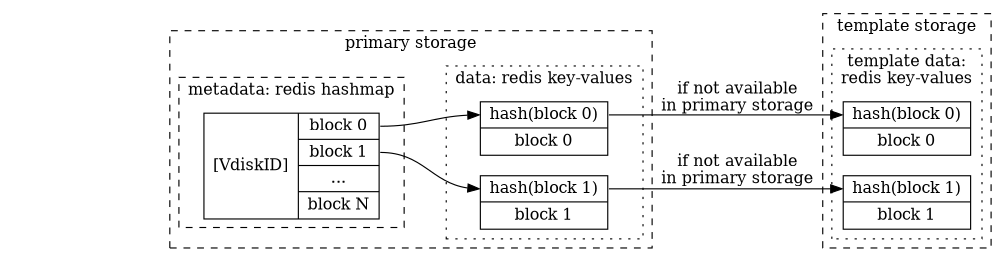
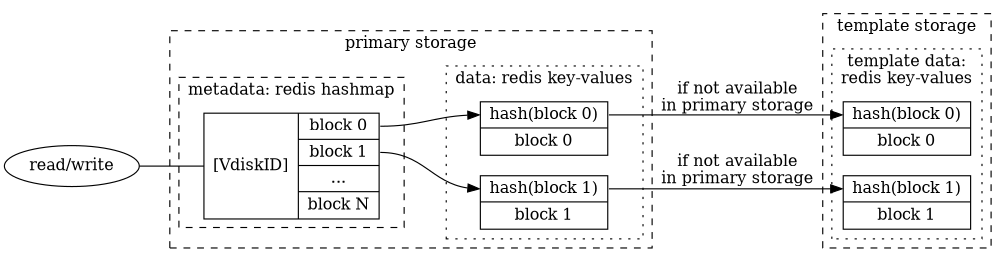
none -> (72, 166)
